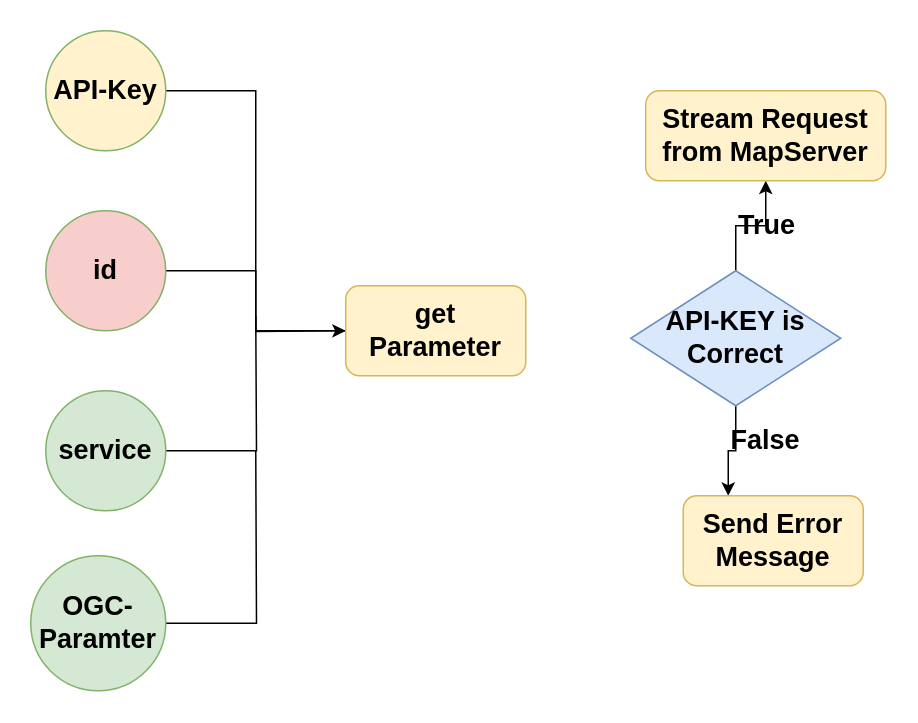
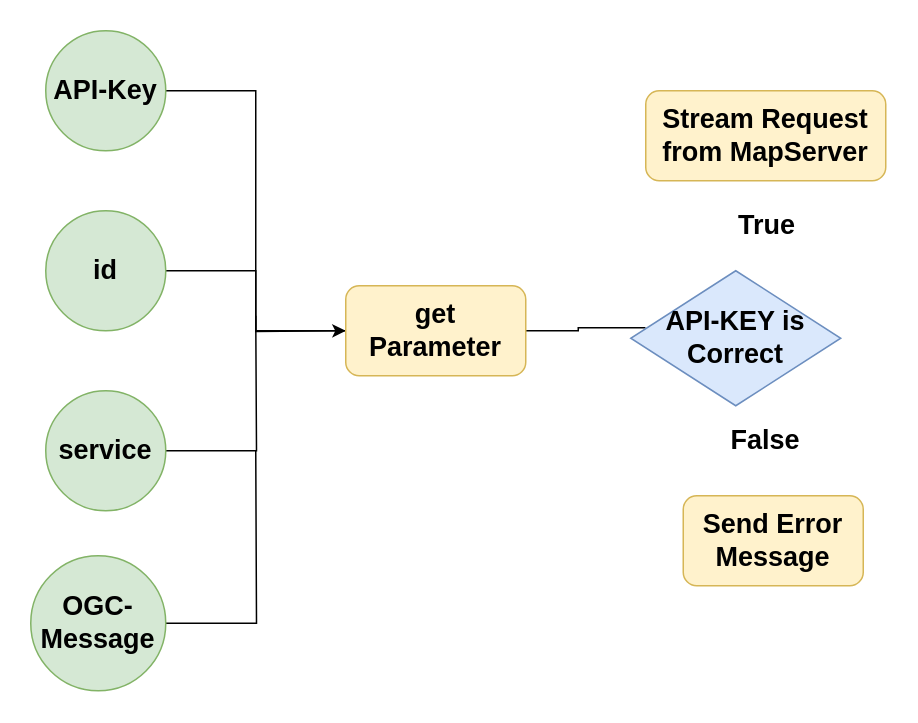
(106, 91) -> (106, 91)
(746, 226) -> none
(106, 271) -> (106, 271)
none -> (584, 328)
(728, 463) -> none
(98, 623) -> (98, 623)
